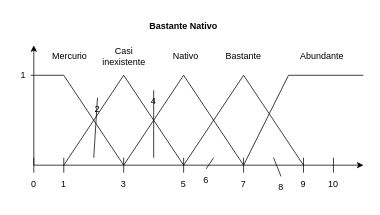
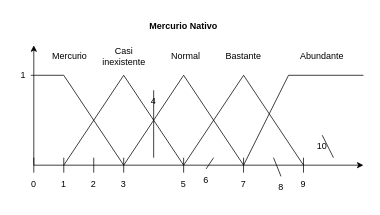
(183, 27) -> (183, 27)
(186, 57) -> (186, 57)
(97, 109) -> (93, 184)
(333, 184) -> (322, 147)
